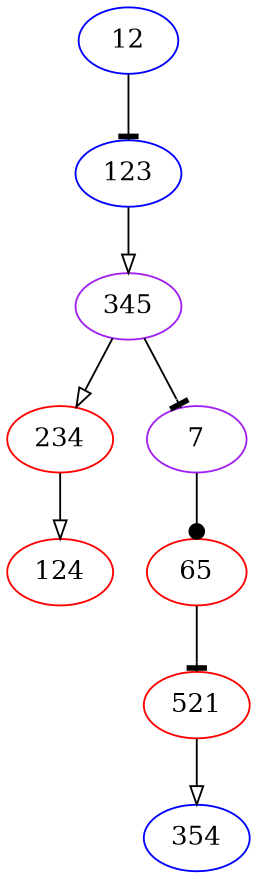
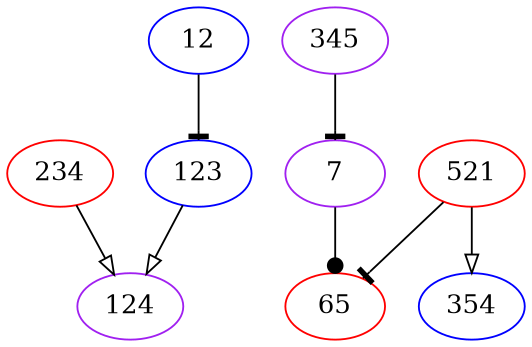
(128, 231) -> (169, 231)
(99, 364) -> none
(60, 572) -> (130, 306)
(197, 634) -> (407, 237)
